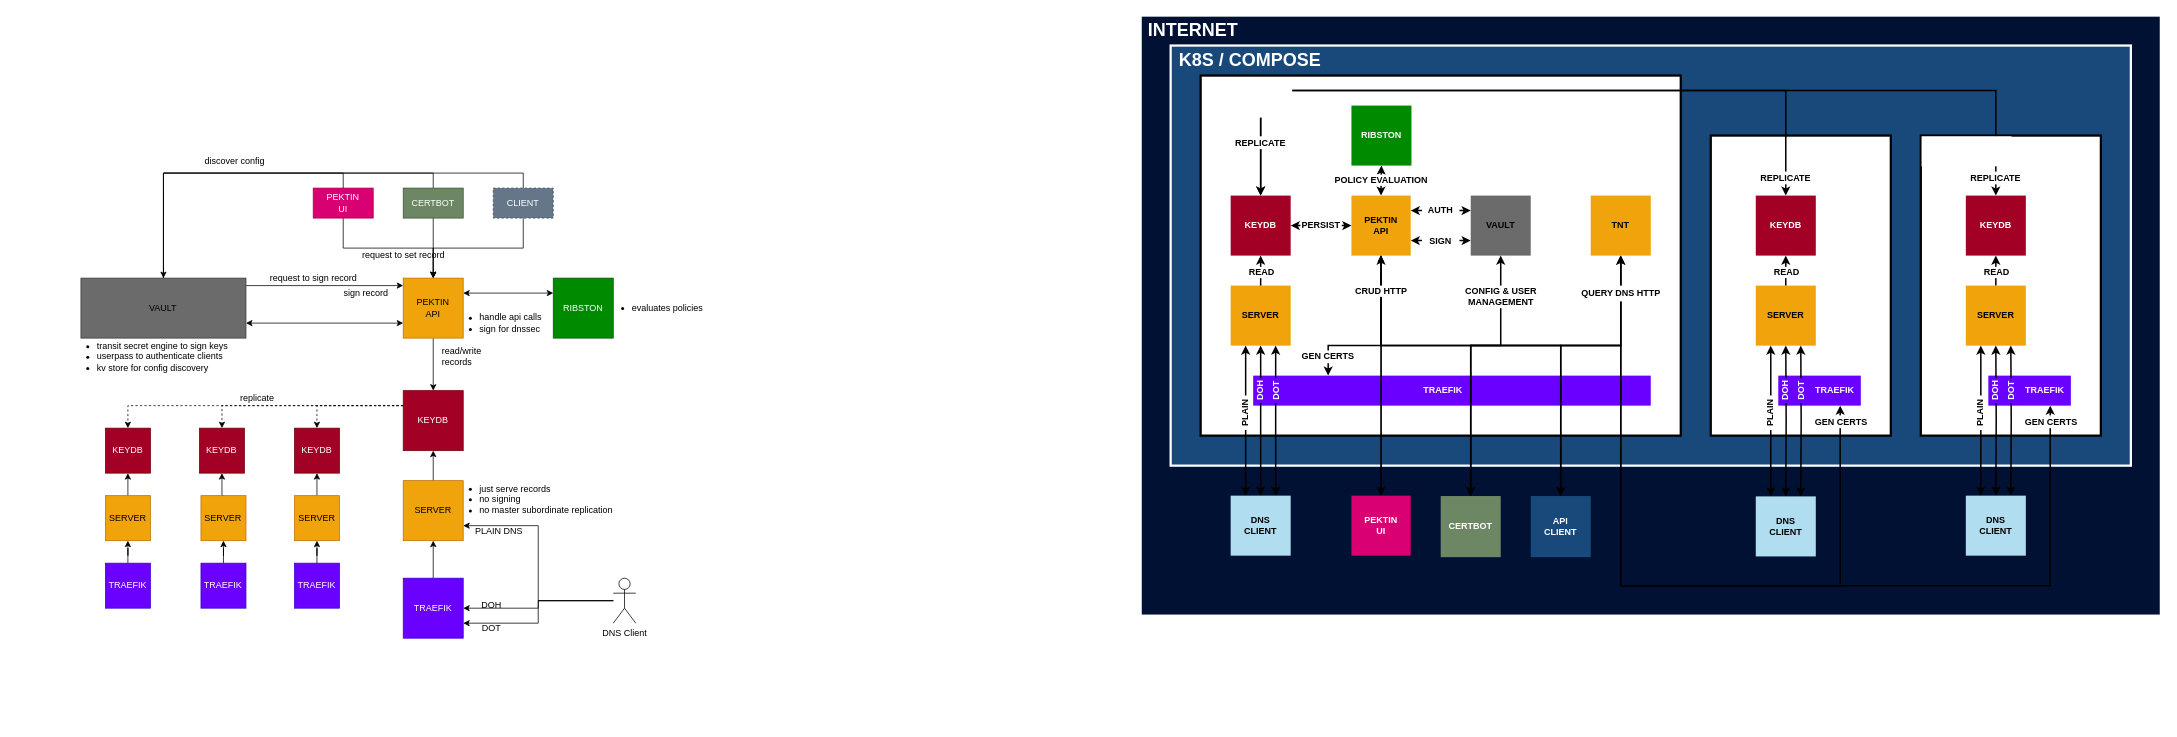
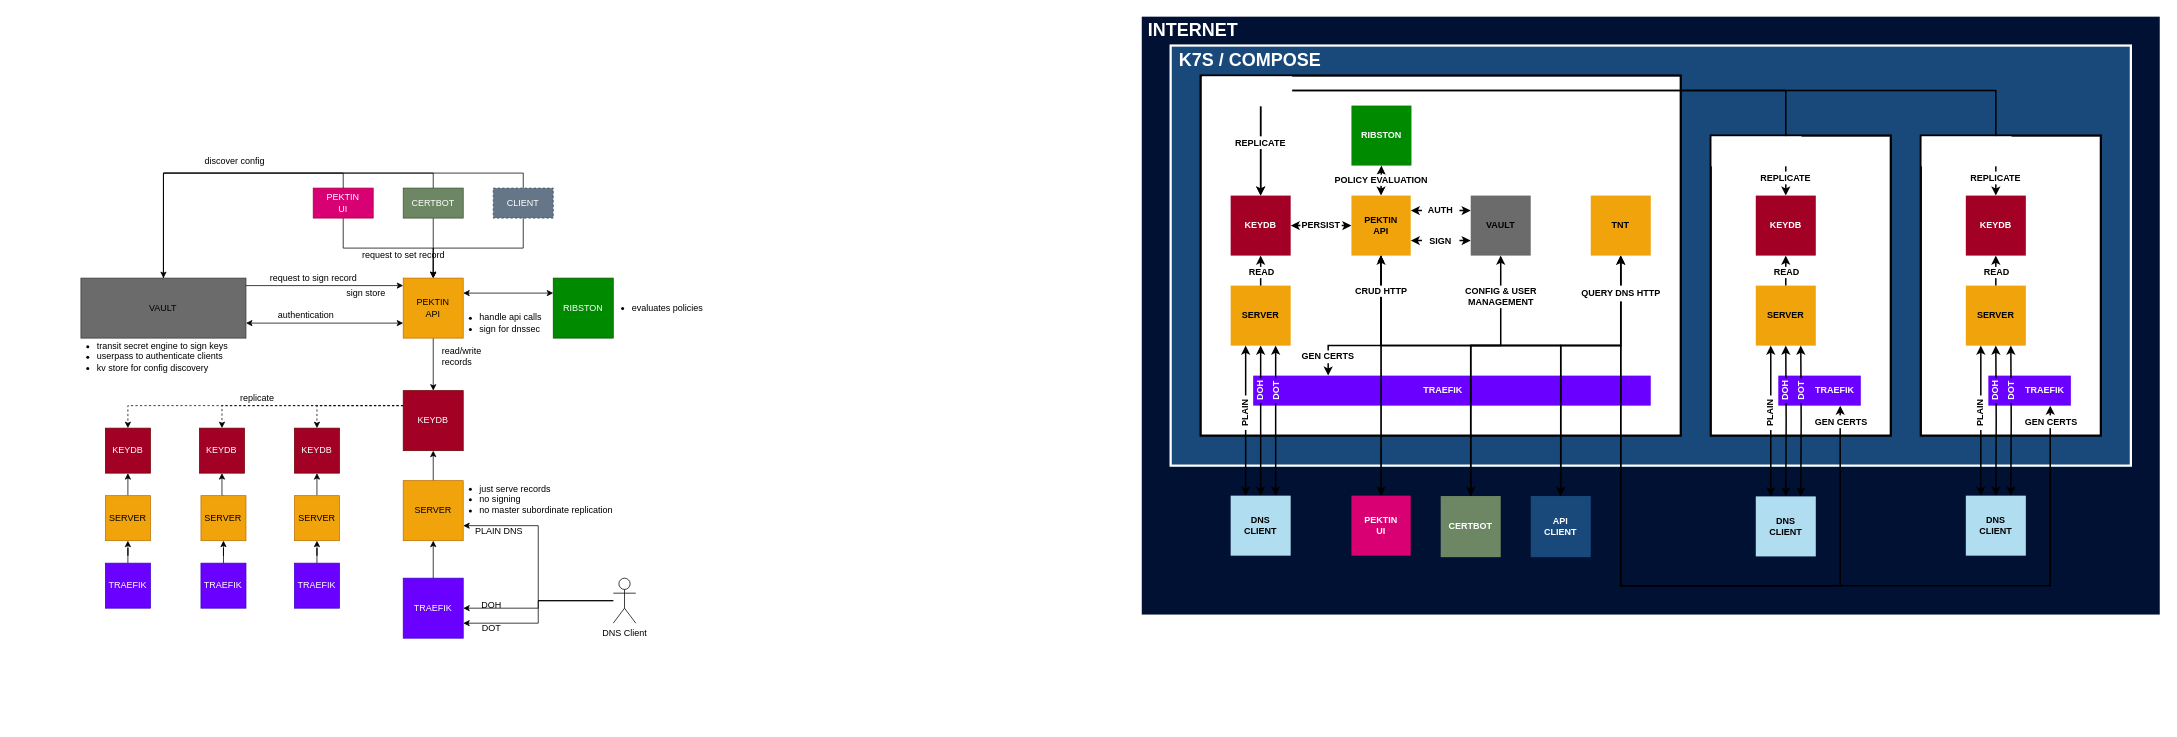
(1250, 60) -> (1250, 60)
(1247, 102) -> (1247, 91)
none -> (1756, 151)
(366, 293) -> (366, 293)
none -> (306, 315)
